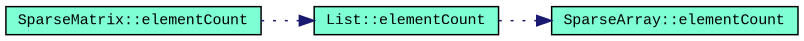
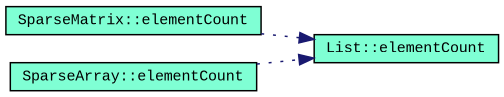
(518, 21) -> (278, 62)
